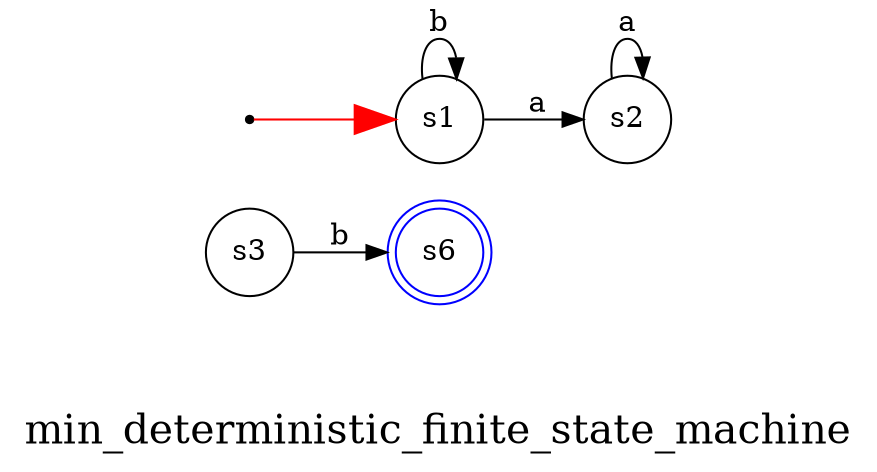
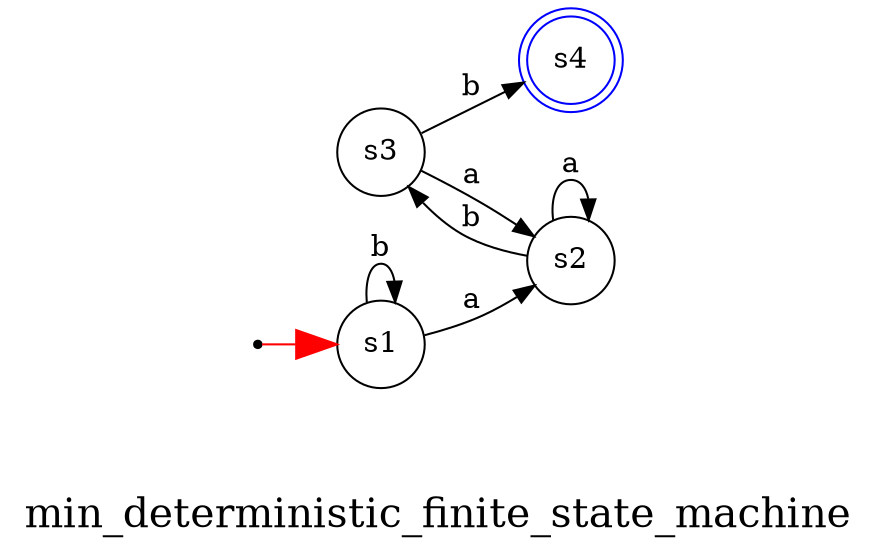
none -> (470, 196)
none -> (470, 239)
(440, 252) -> (571, 60)
